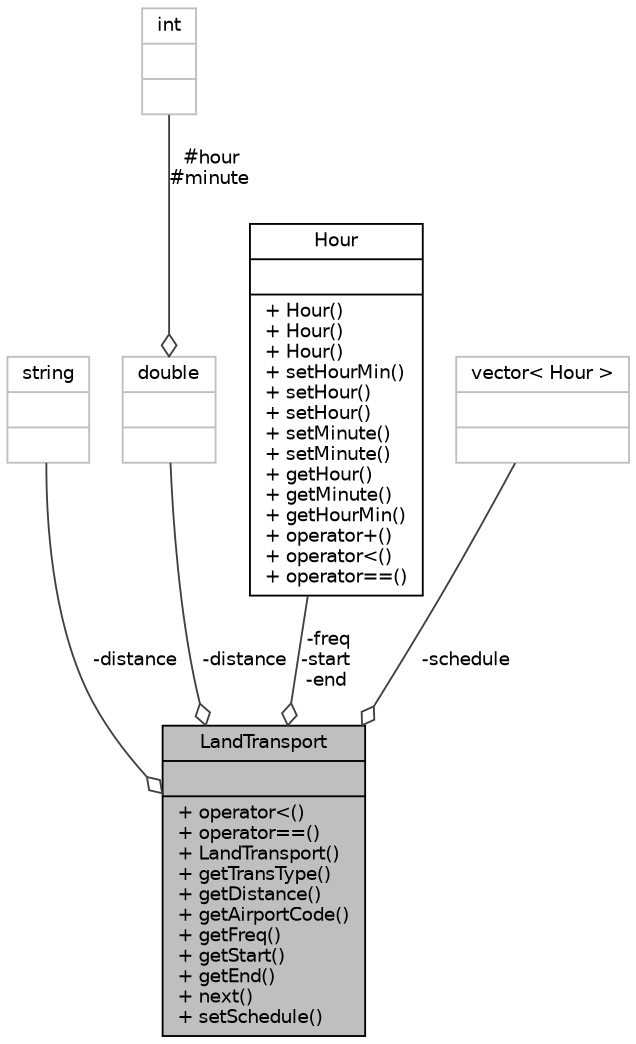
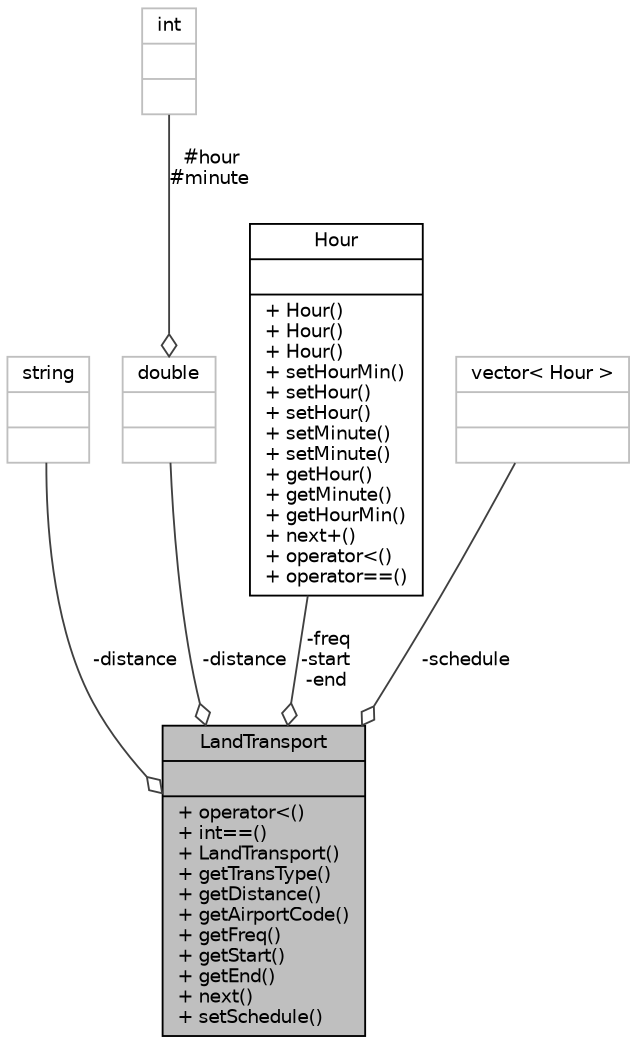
(329, 536) -> (310, 536)
(249, 833) -> (223, 833)
